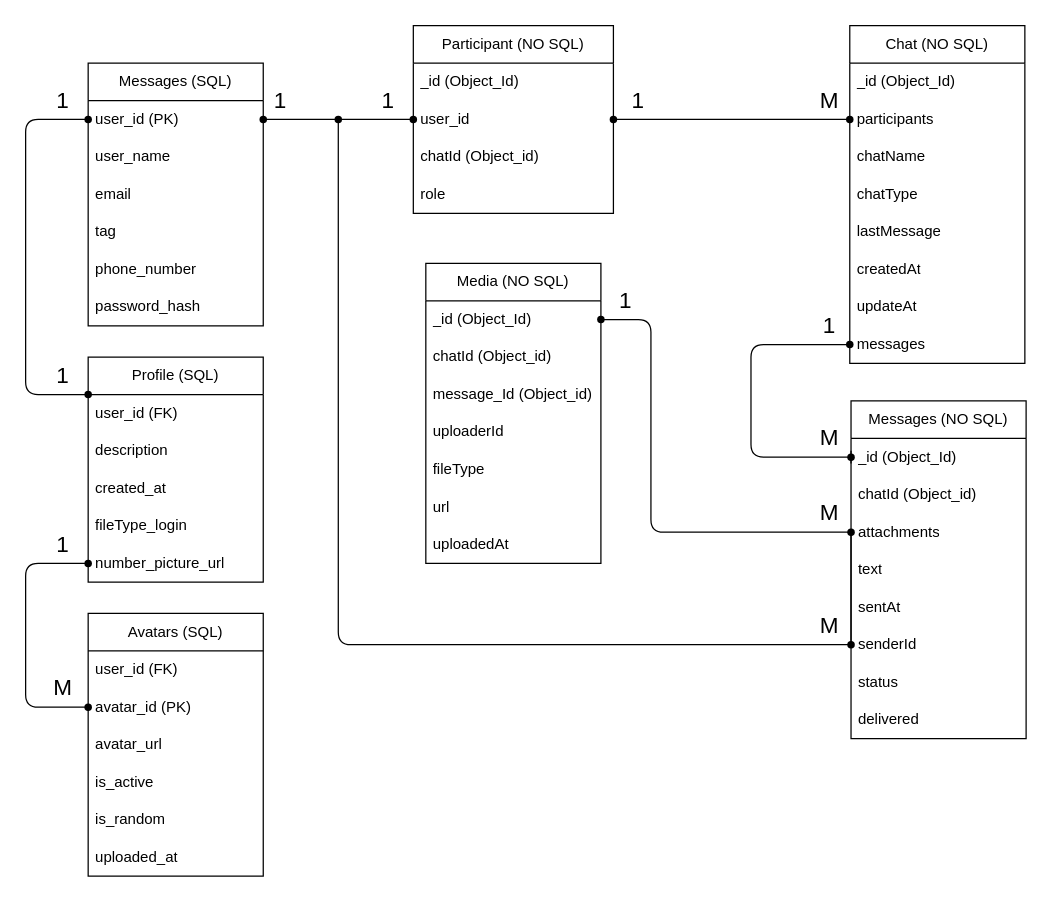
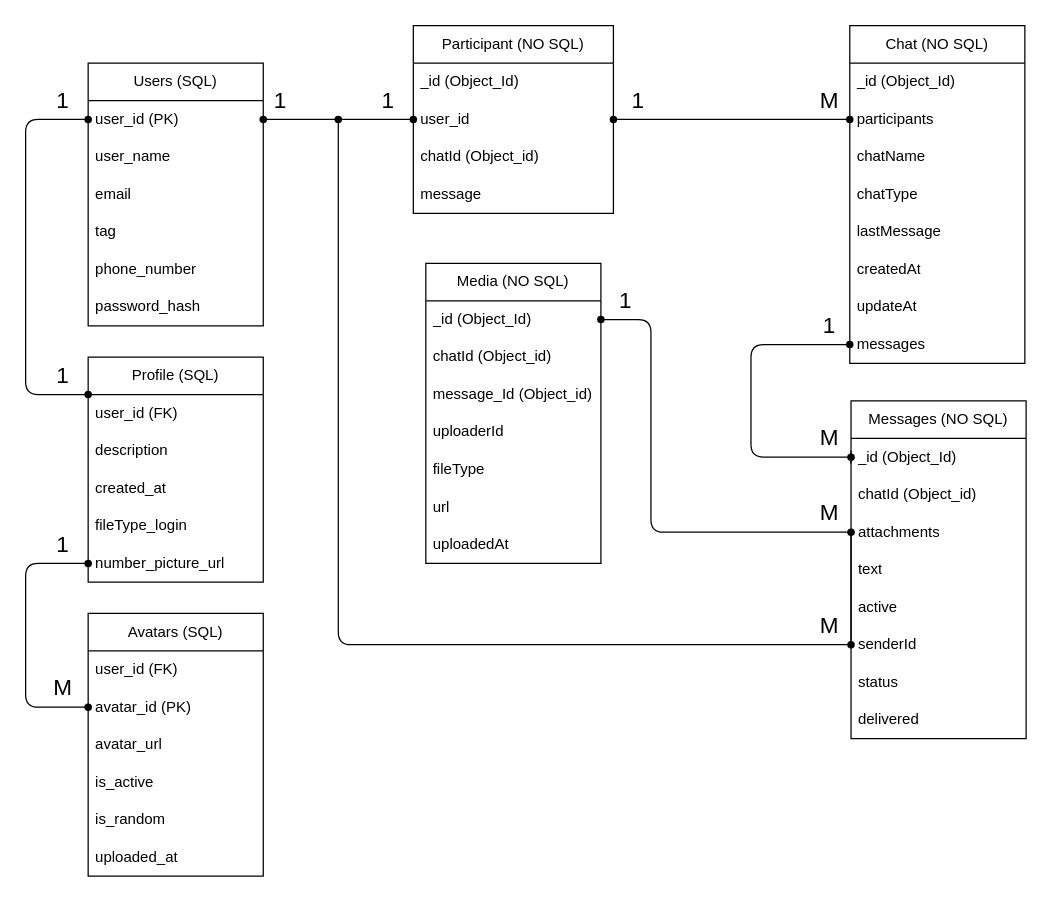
(176, 82) -> (176, 82)
(435, 194) -> (450, 194)
(883, 607) -> (881, 607)
